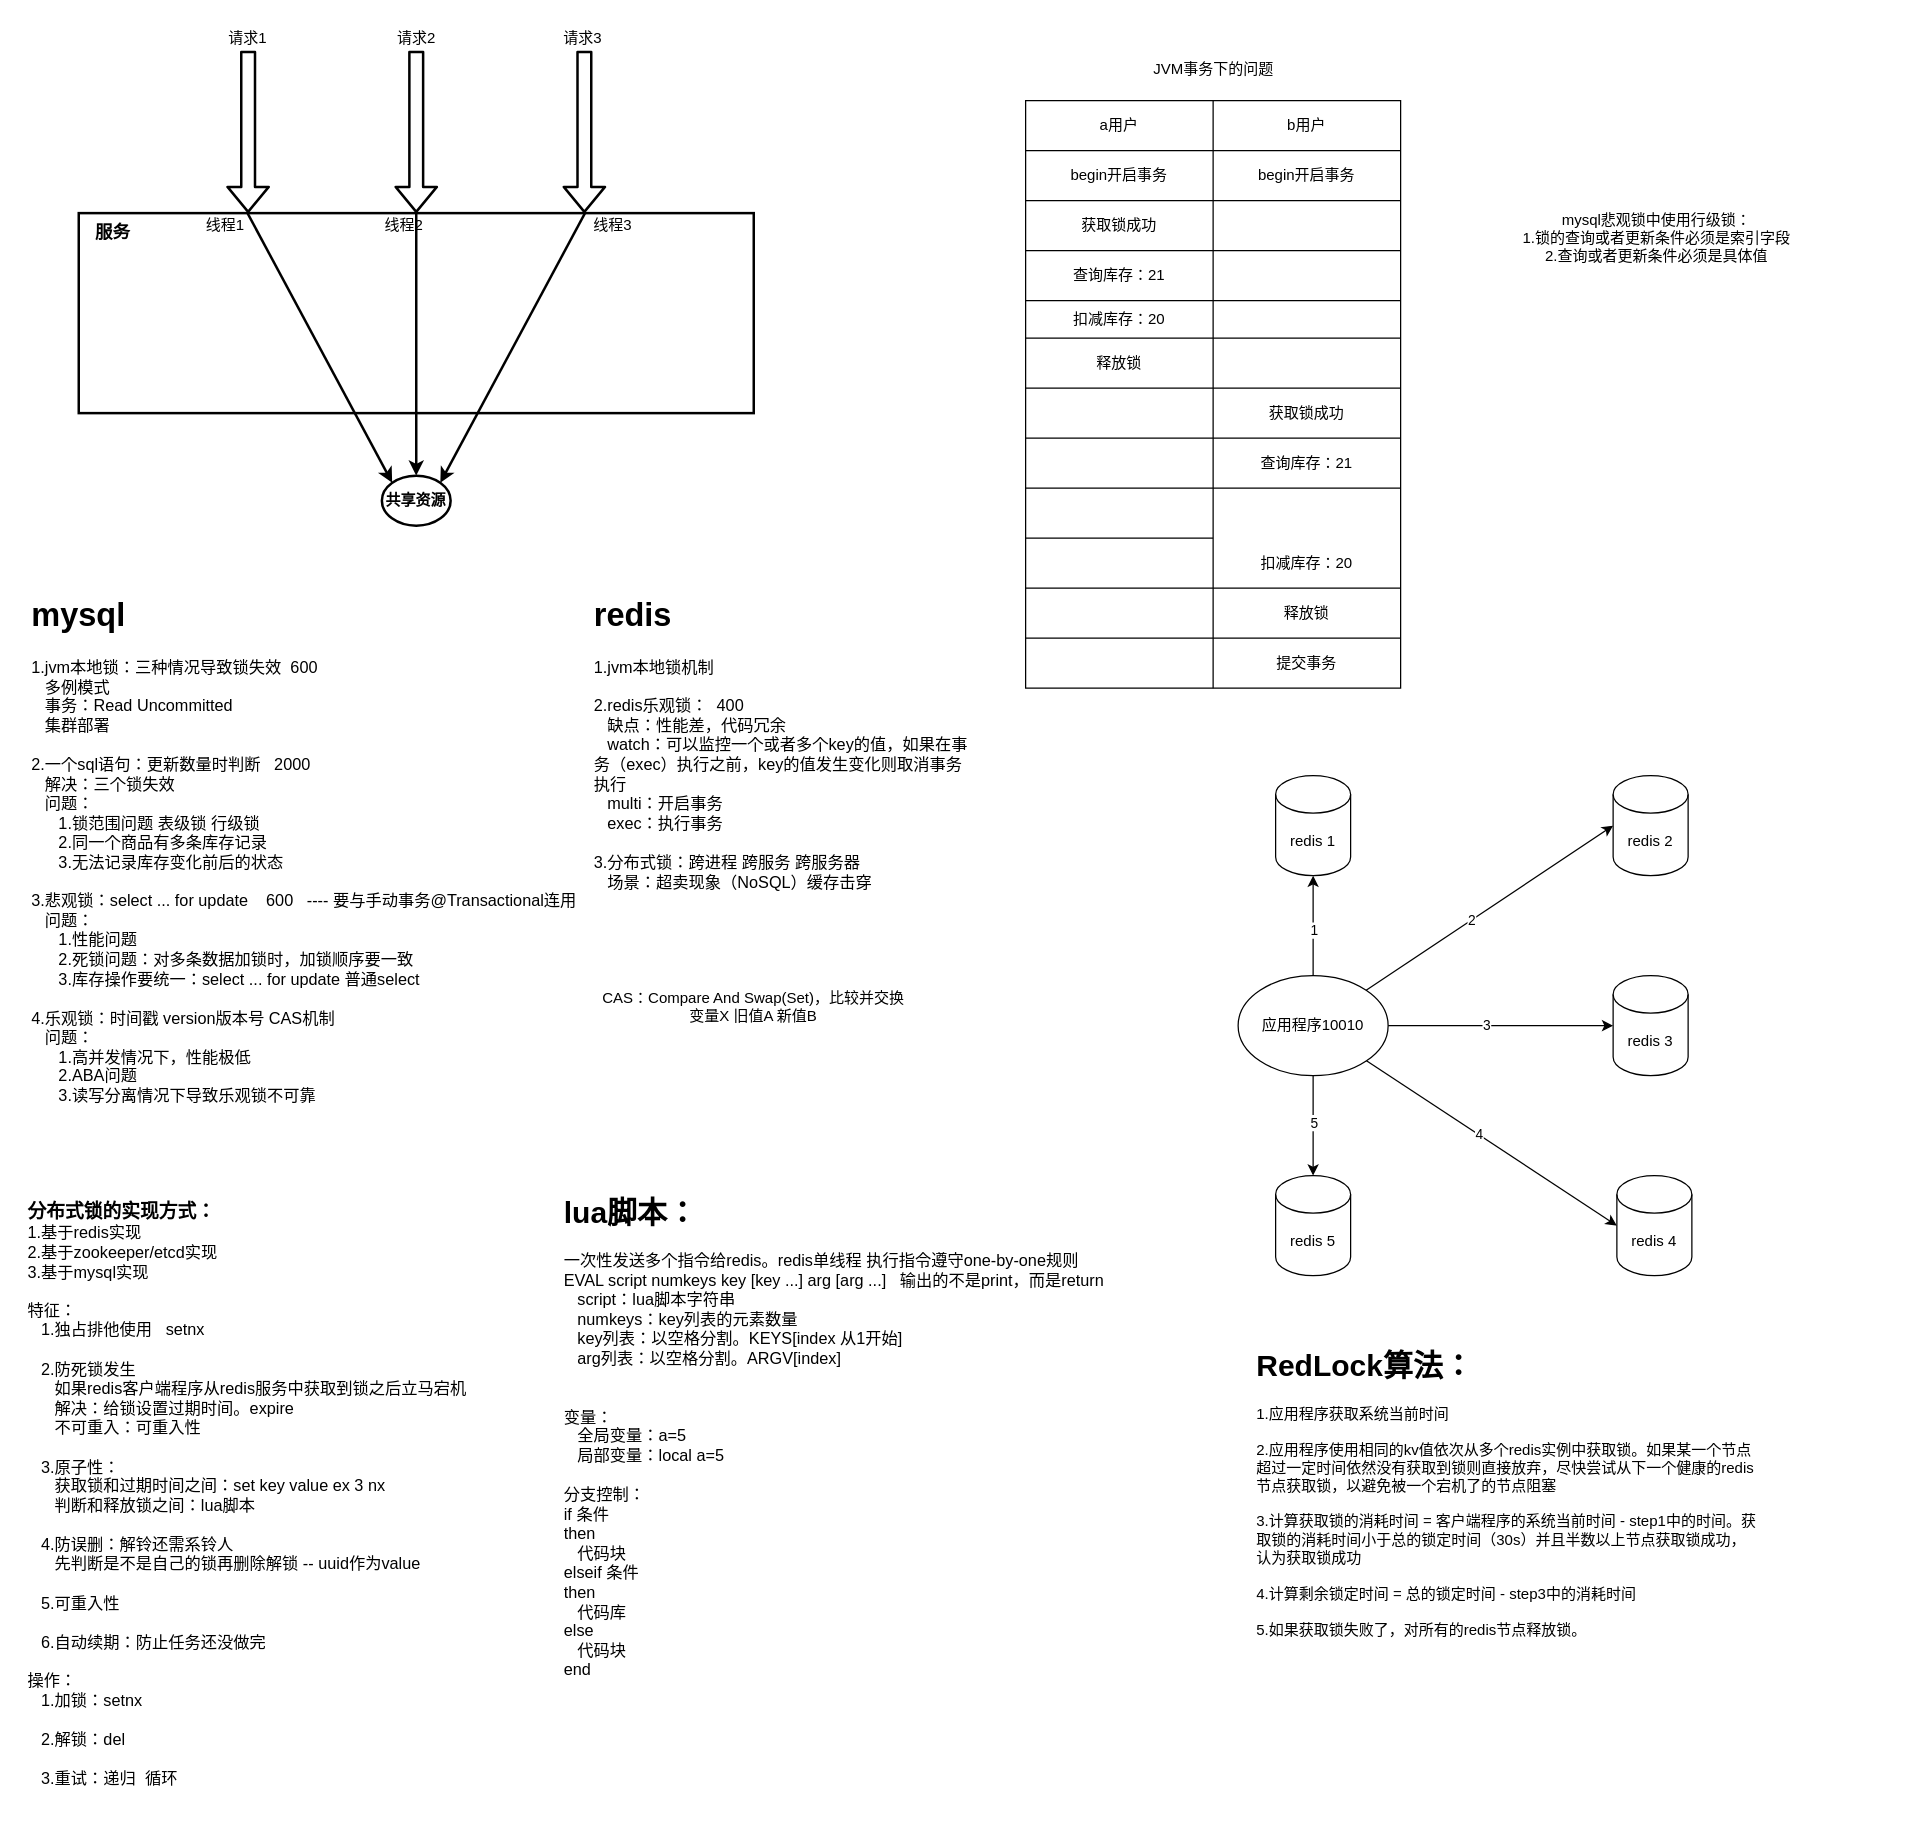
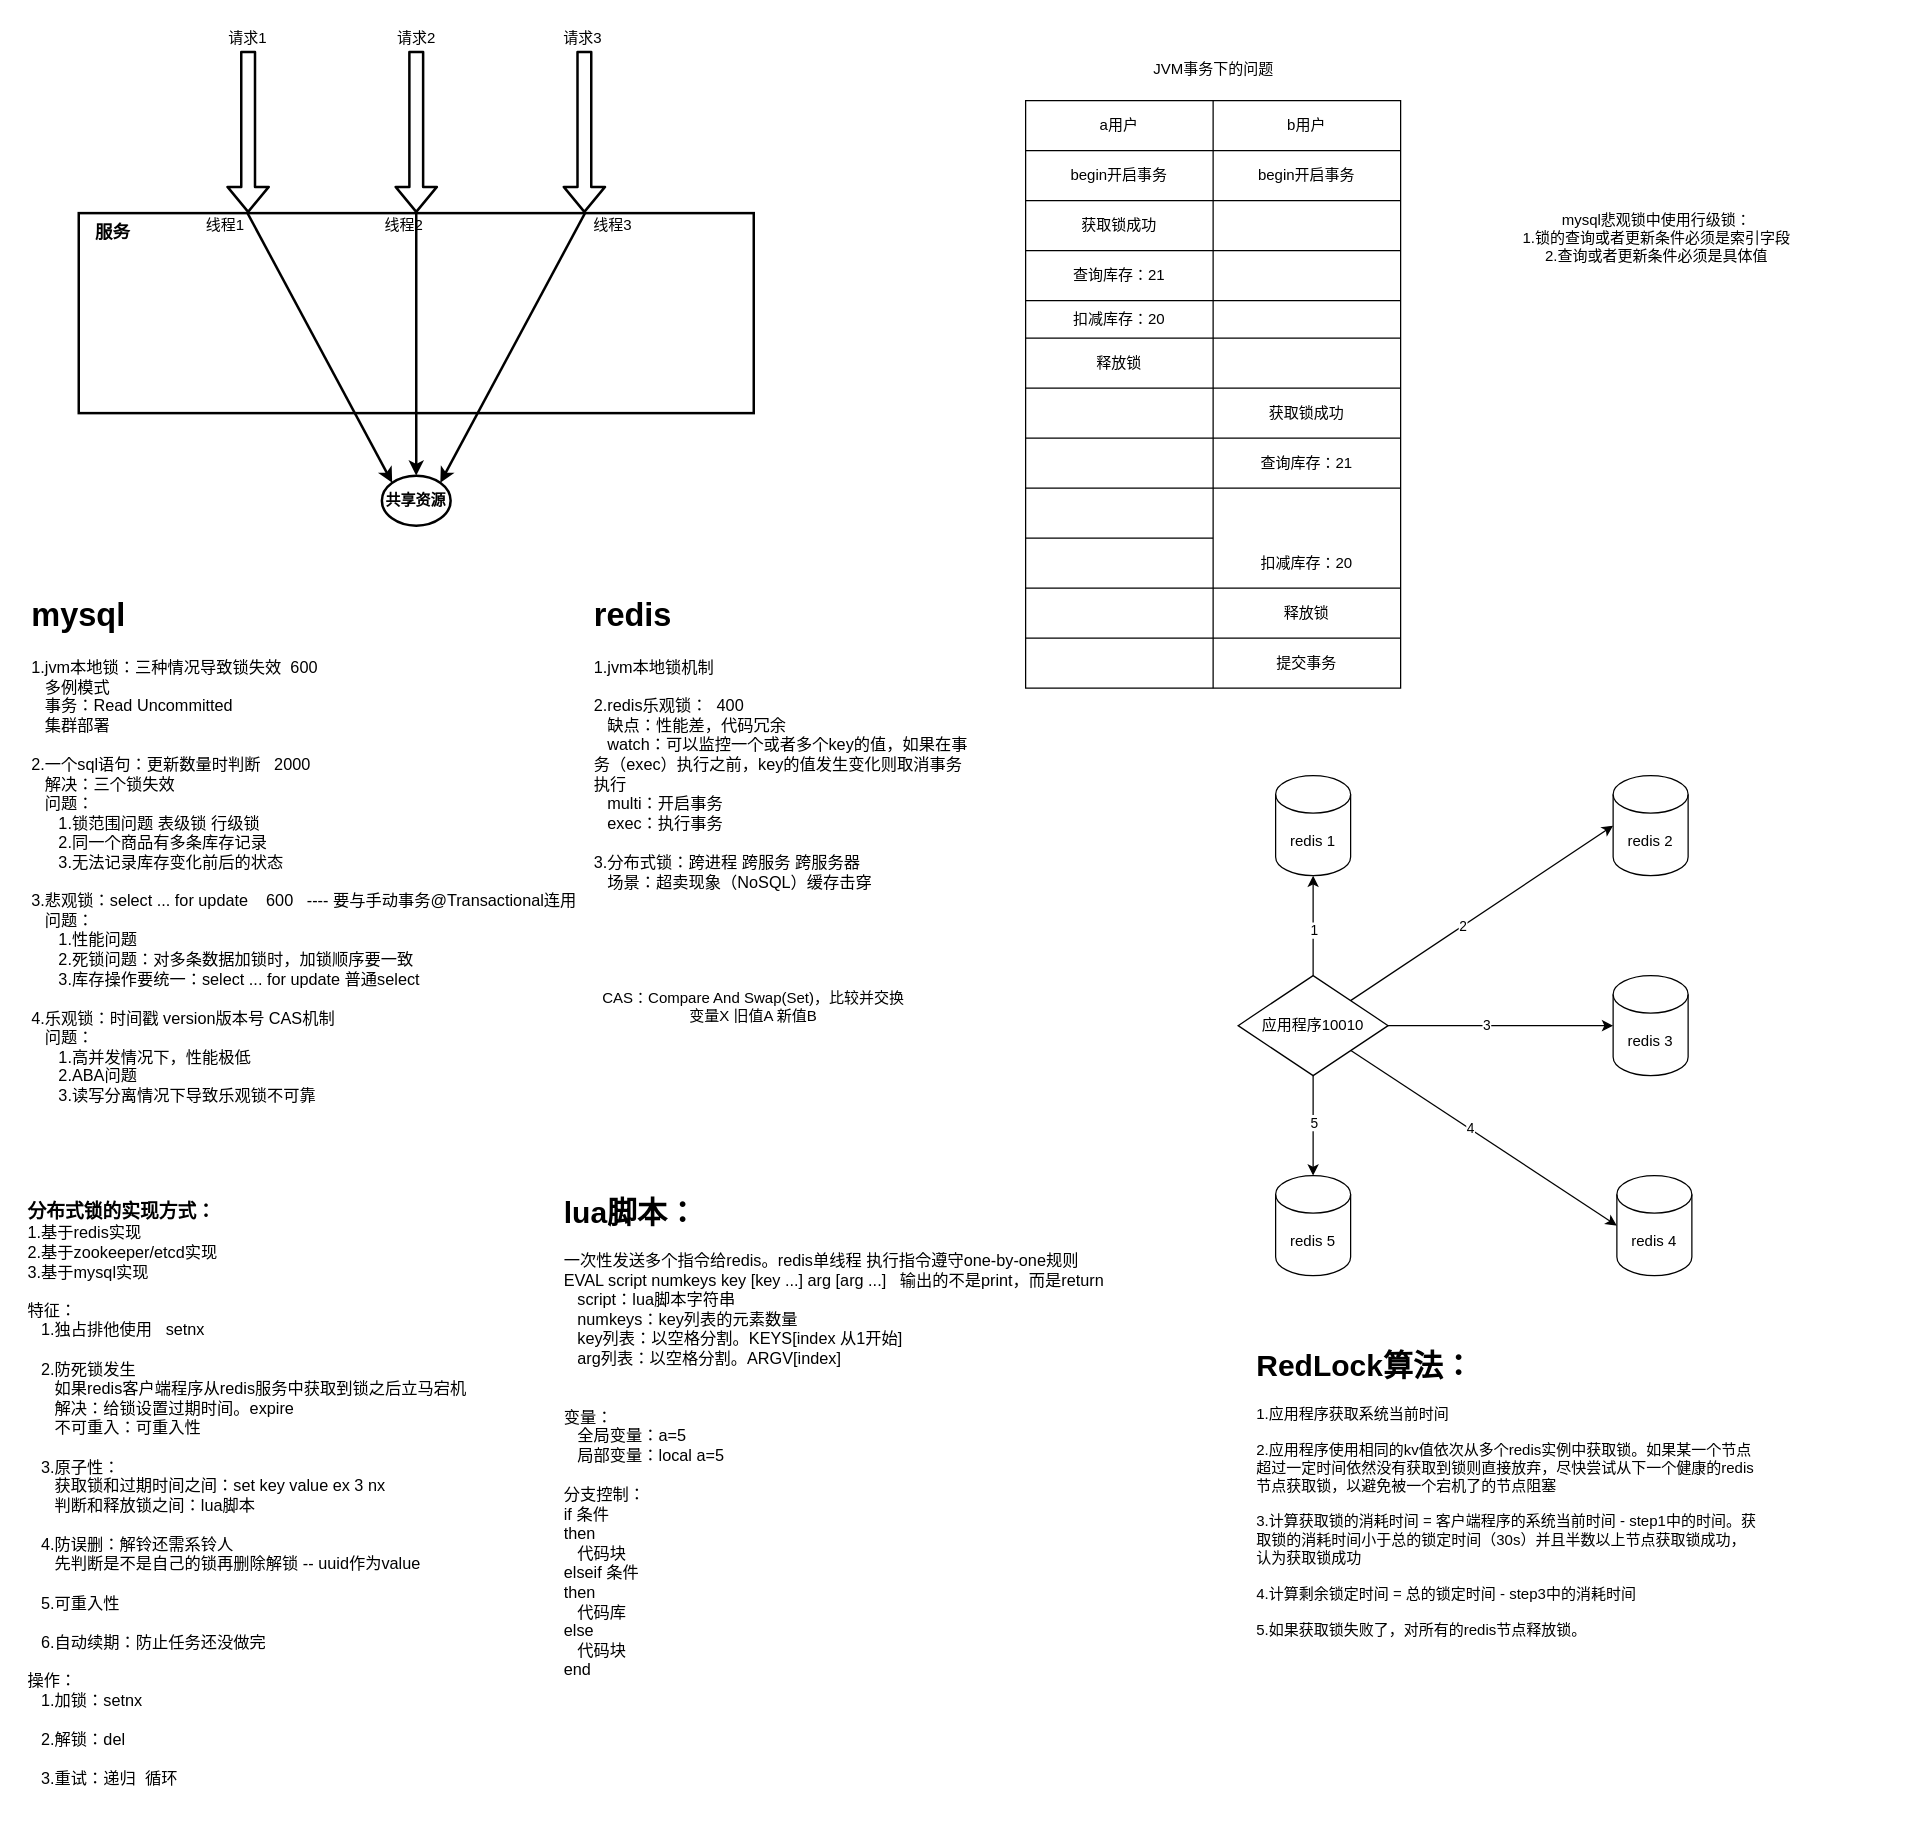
(1313, 1026) -> (1313, 1026)
